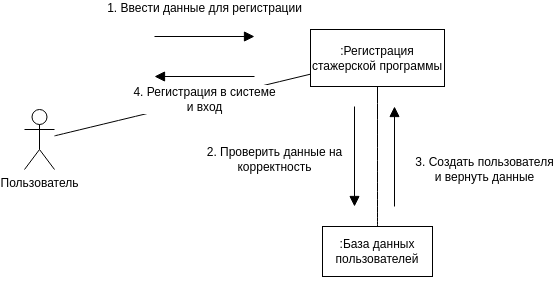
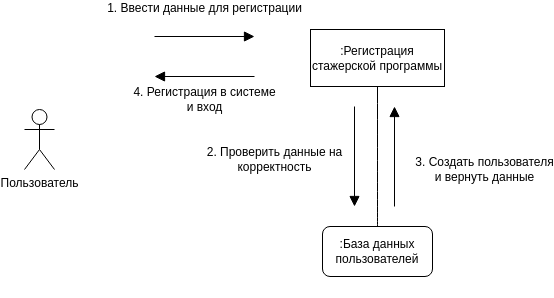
(100, 125) -> none
(378, 252) -> (378, 252)
